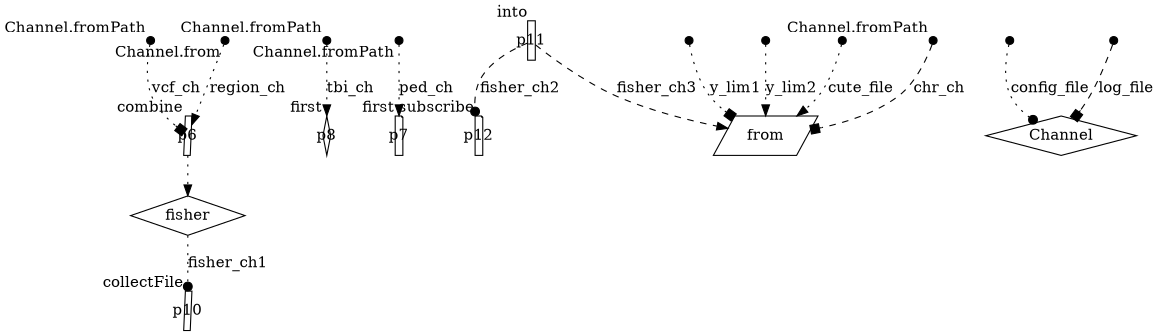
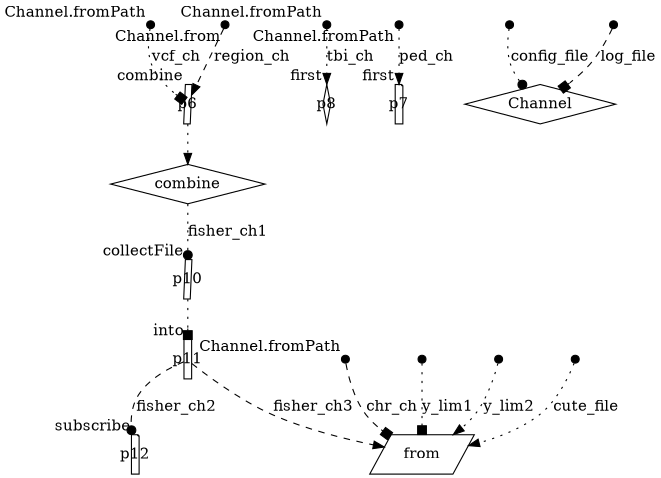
(210, 80) -> (210, 57)
(188, 216) -> (188, 184)
none -> (188, 314)
